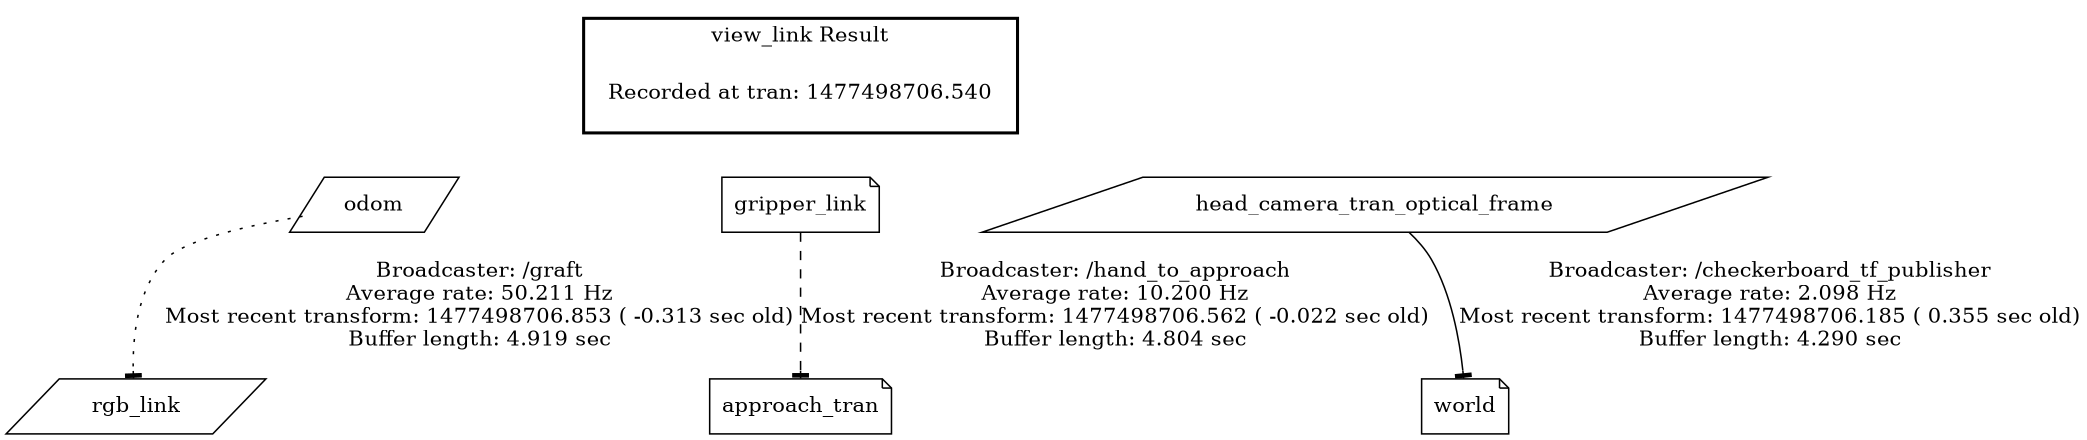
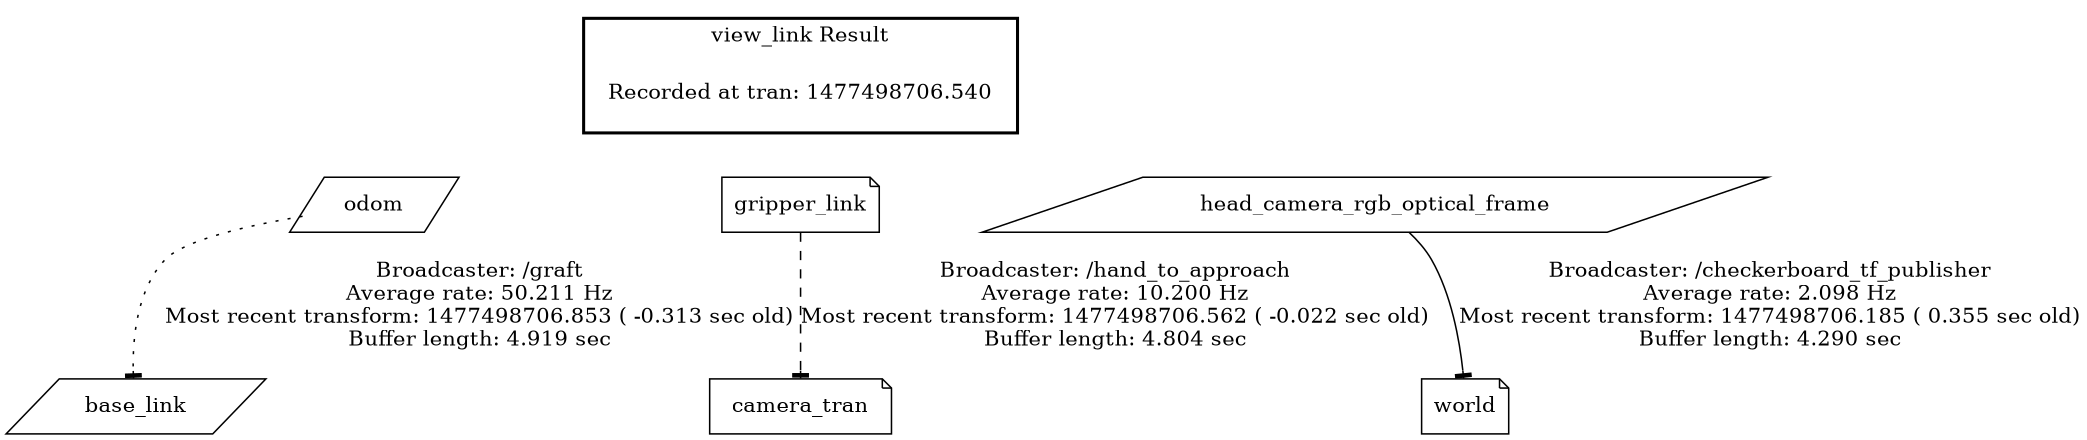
(1375, 205) -> (1375, 205)
(136, 406) -> (136, 406)
(801, 406) -> (801, 406)
